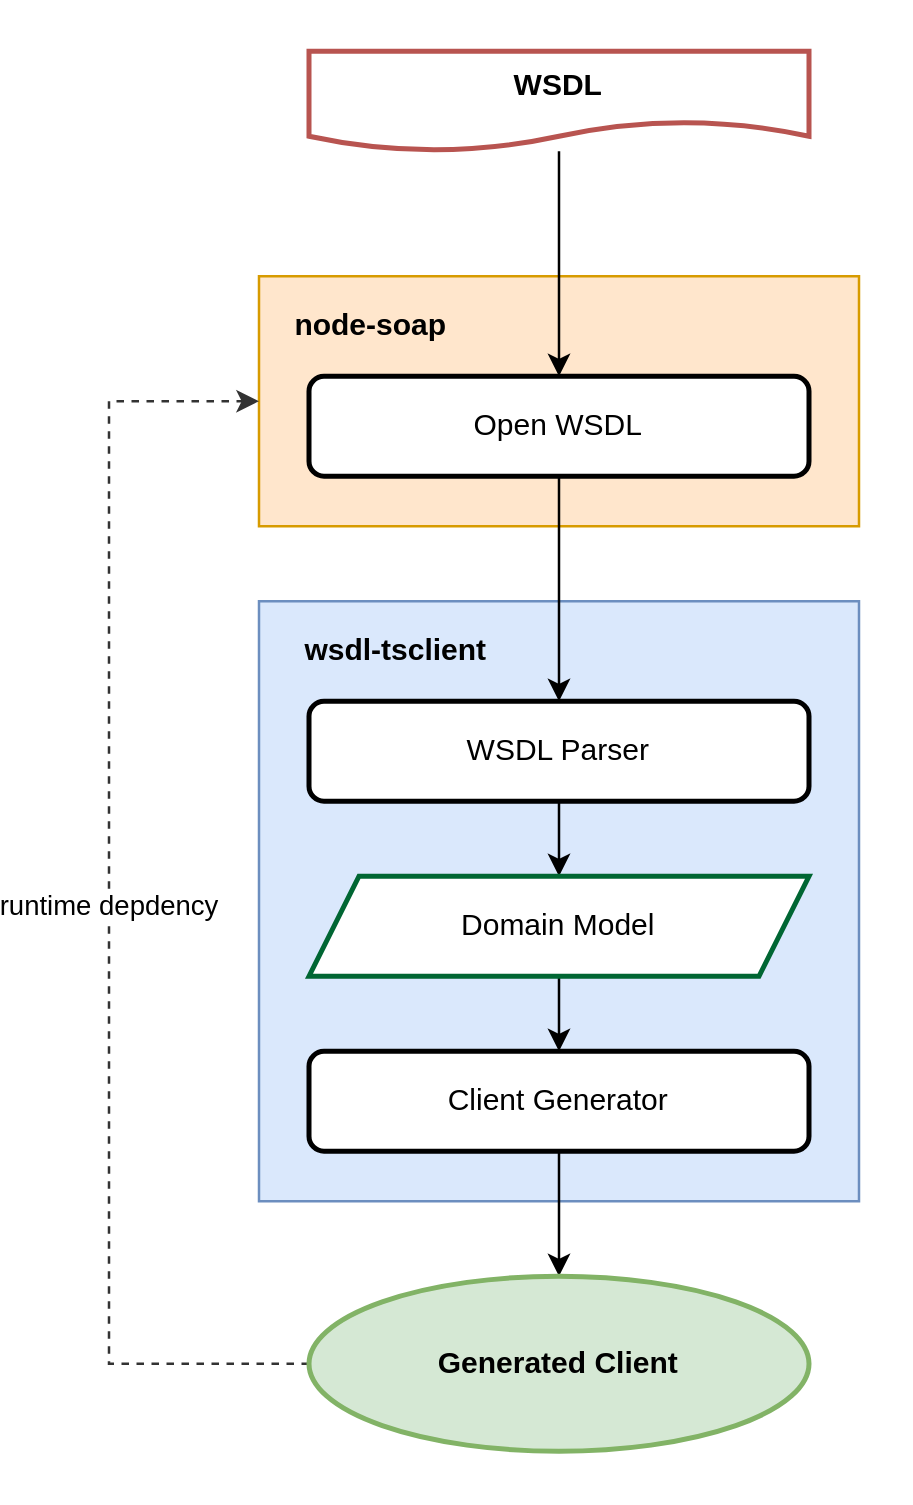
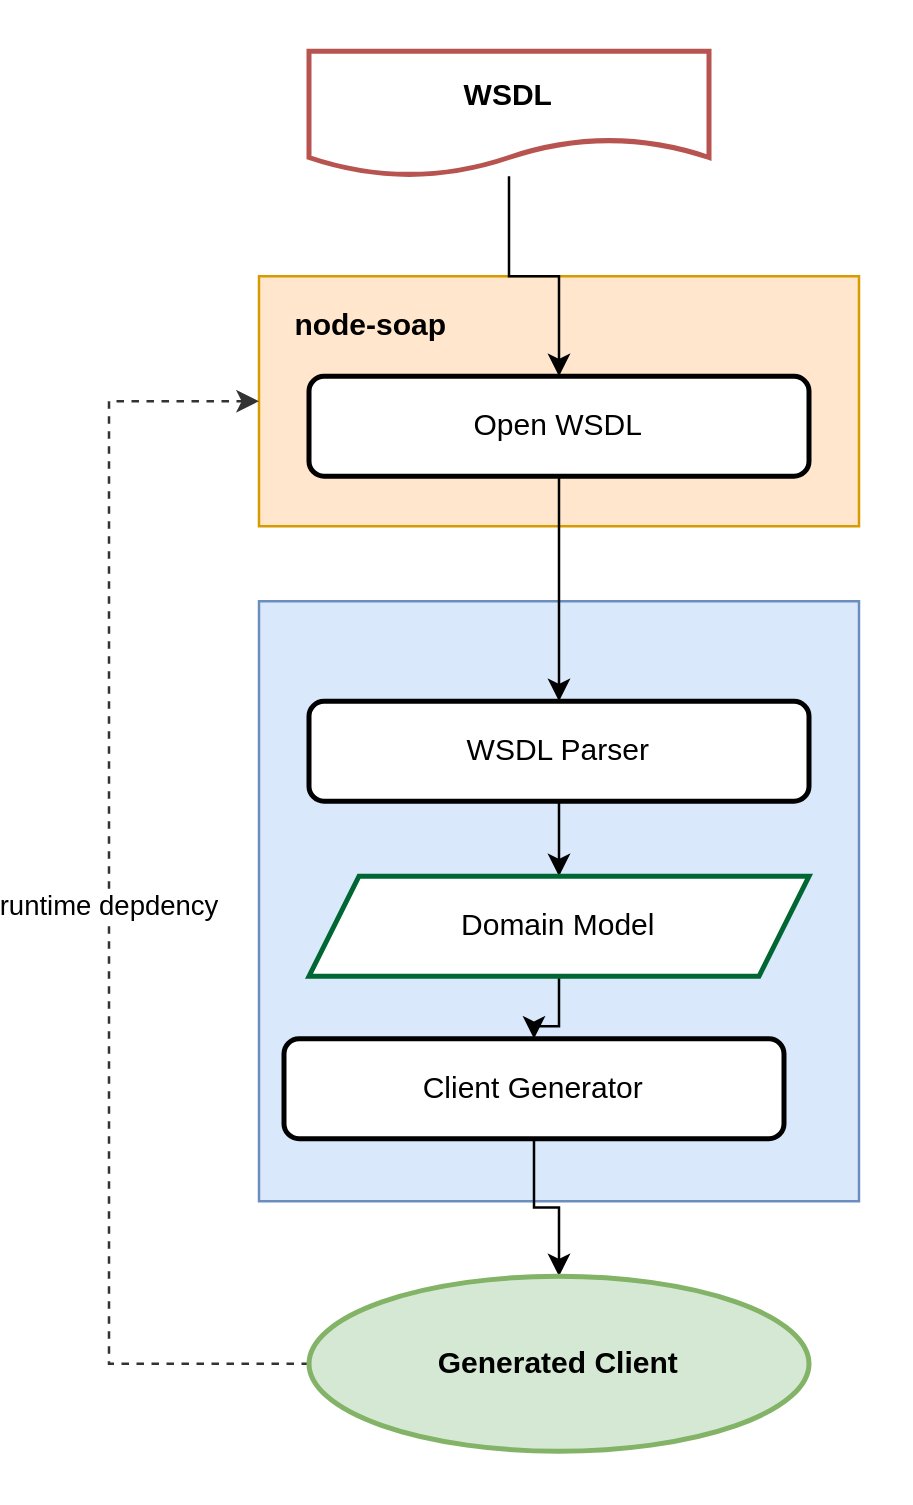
(559, 101) -> (509, 114)
(396, 651) -> none
(559, 1101) -> (534, 1089)
